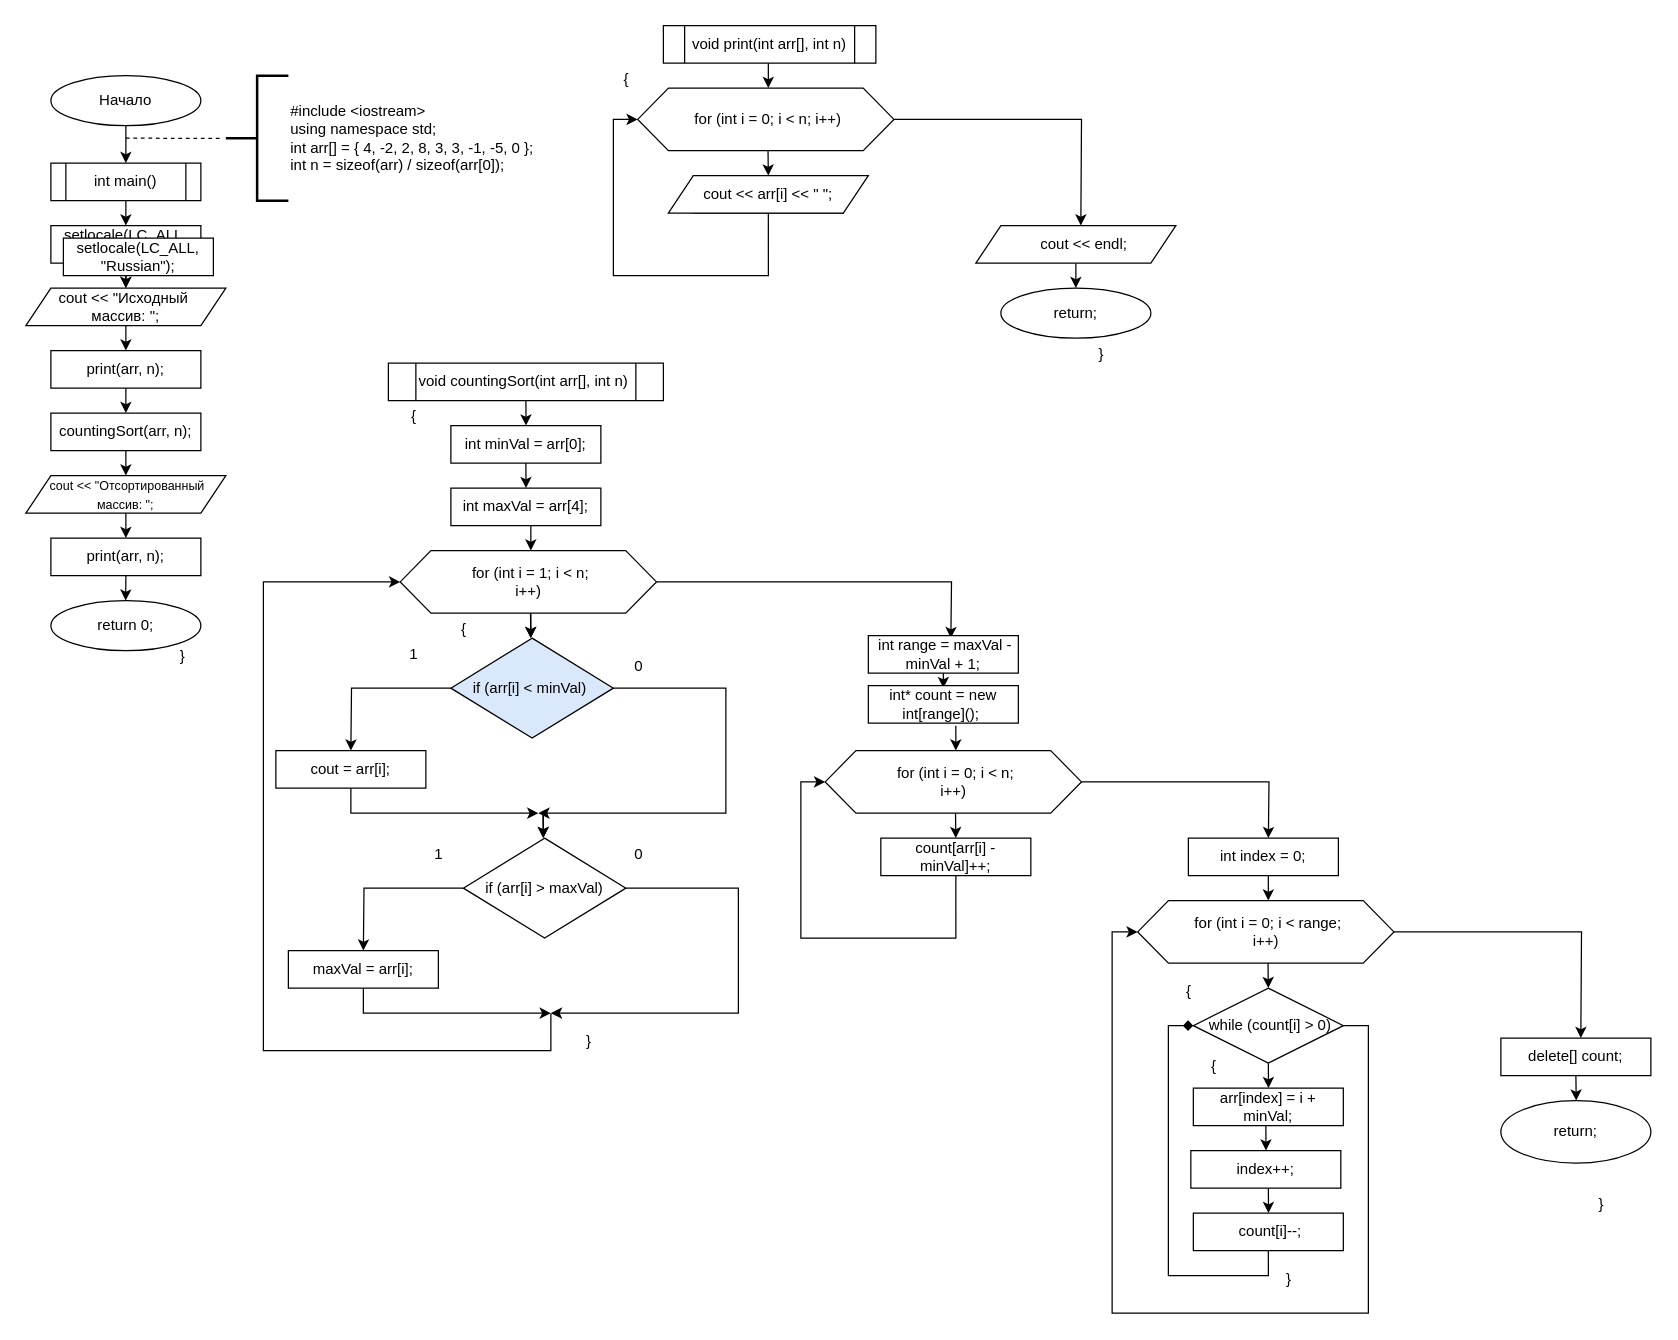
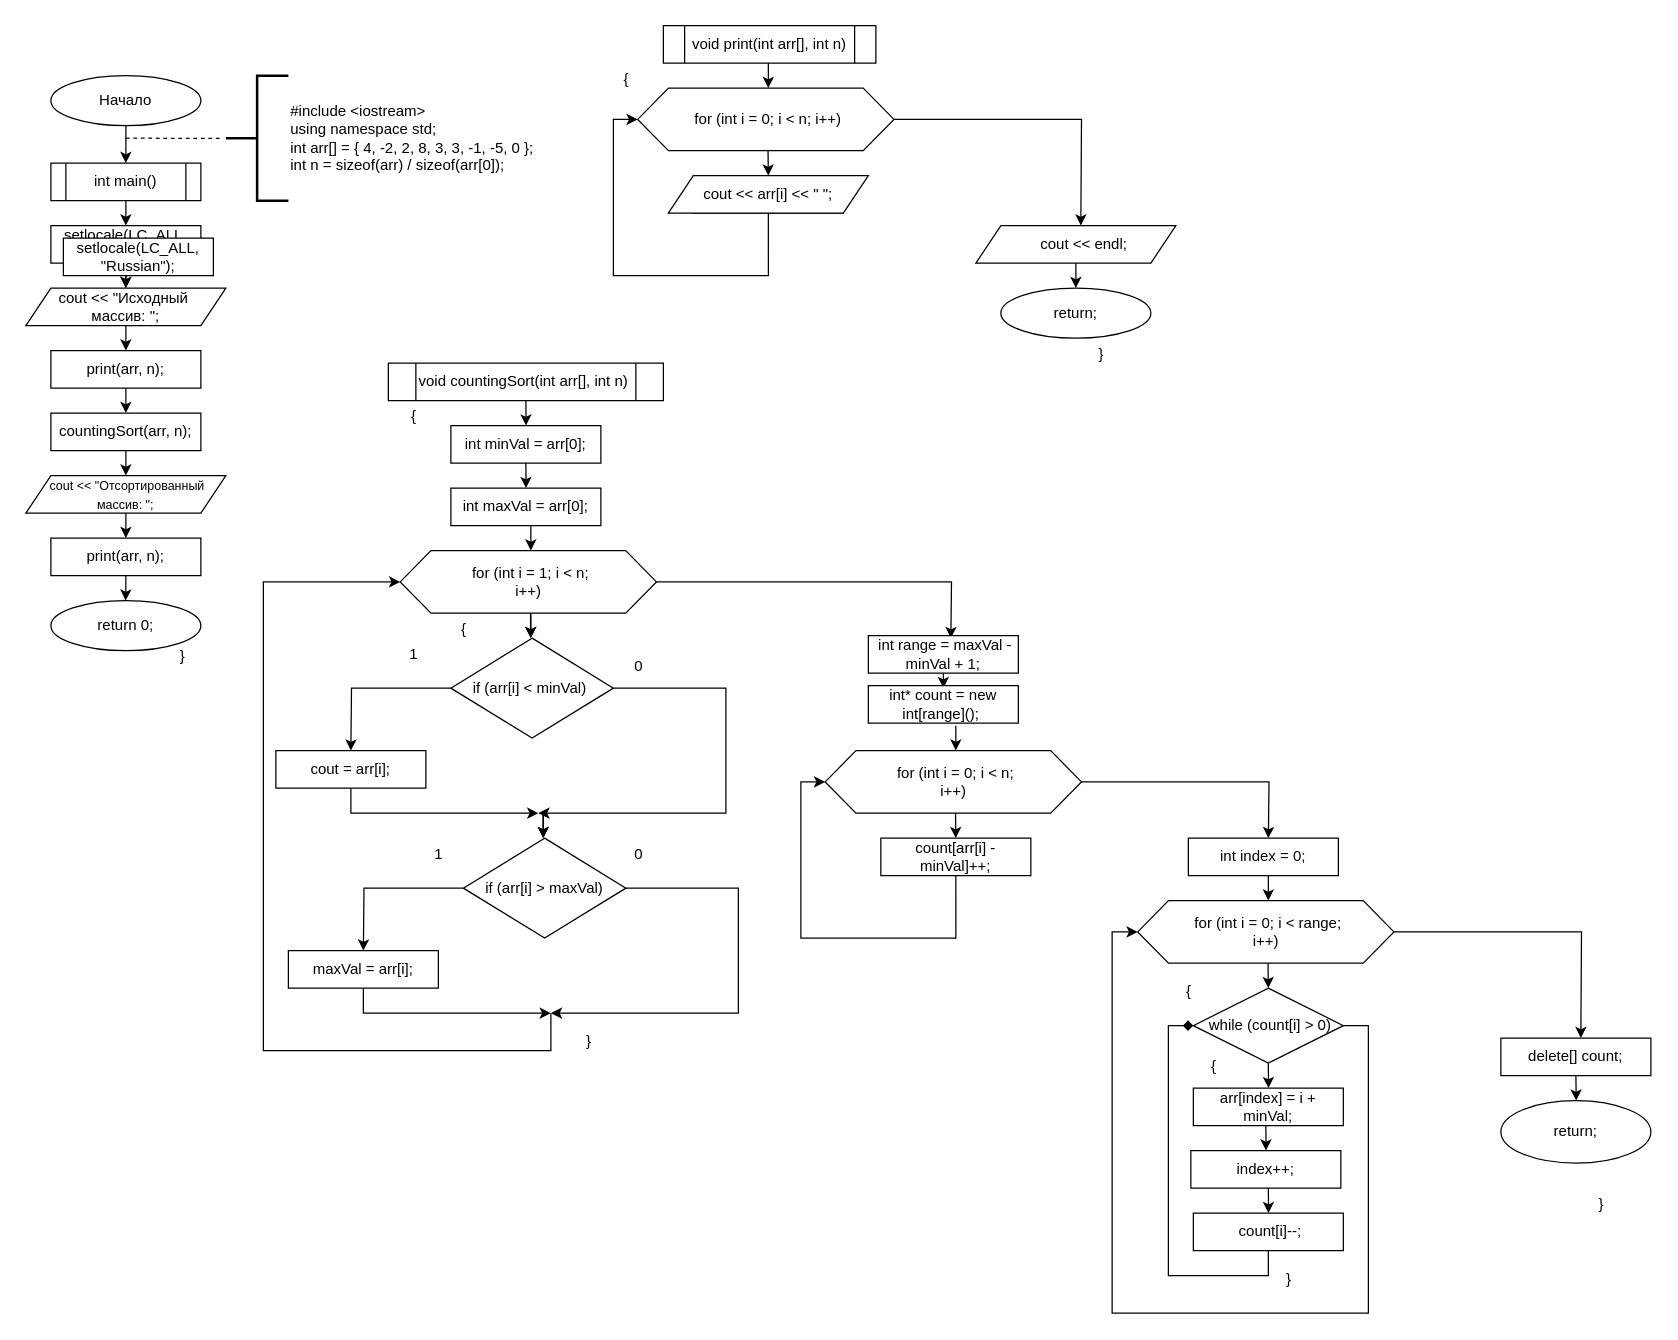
(526, 507) -> (526, 507)
(532, 688) -> (532, 688)
